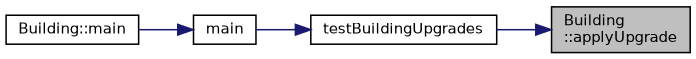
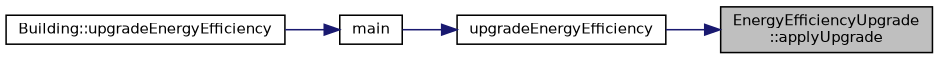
(72, 30) -> (146, 30)
(404, 30) -> (561, 30)
(621, 30) -> (827, 30)
